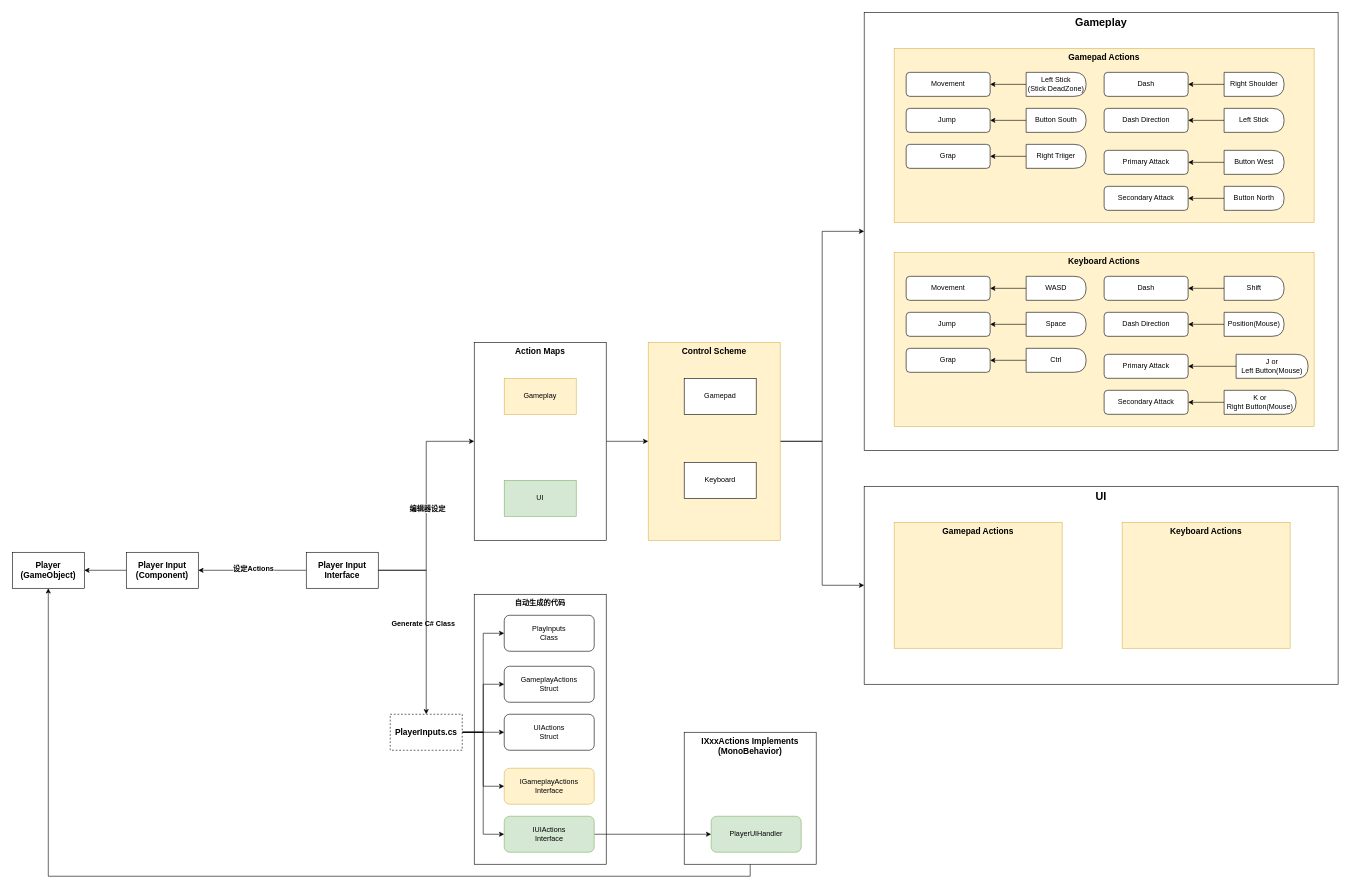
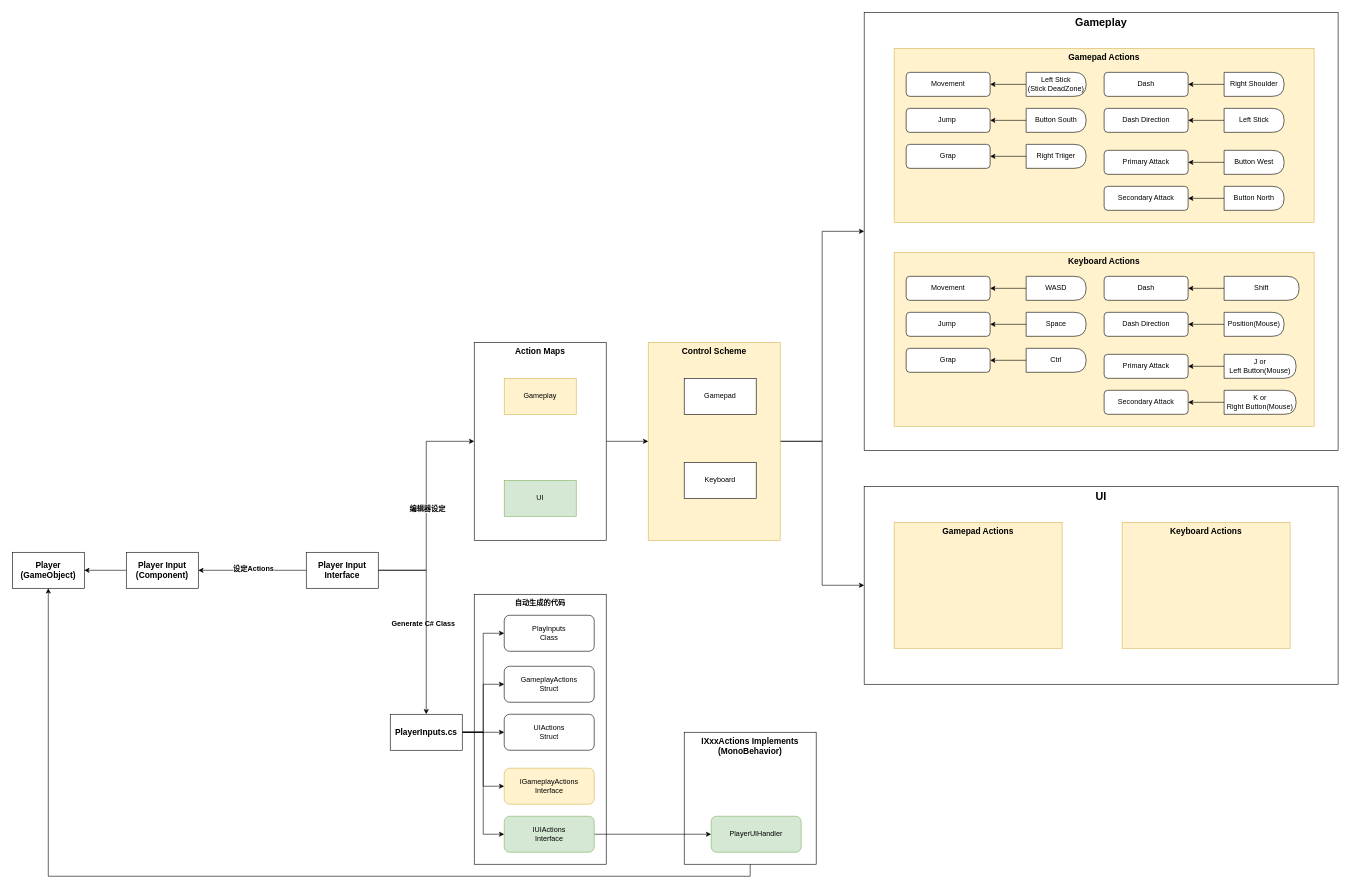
(1254, 288) -> (1262, 288)
(1272, 366) -> (1260, 366)
(426, 732) -> (426, 732)
